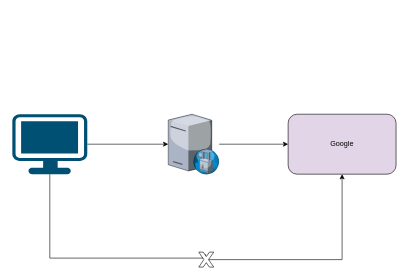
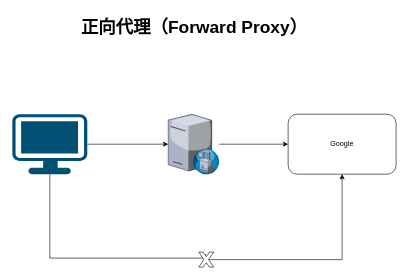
none -> (194, 27)
(342, 144) -> (342, 144)
